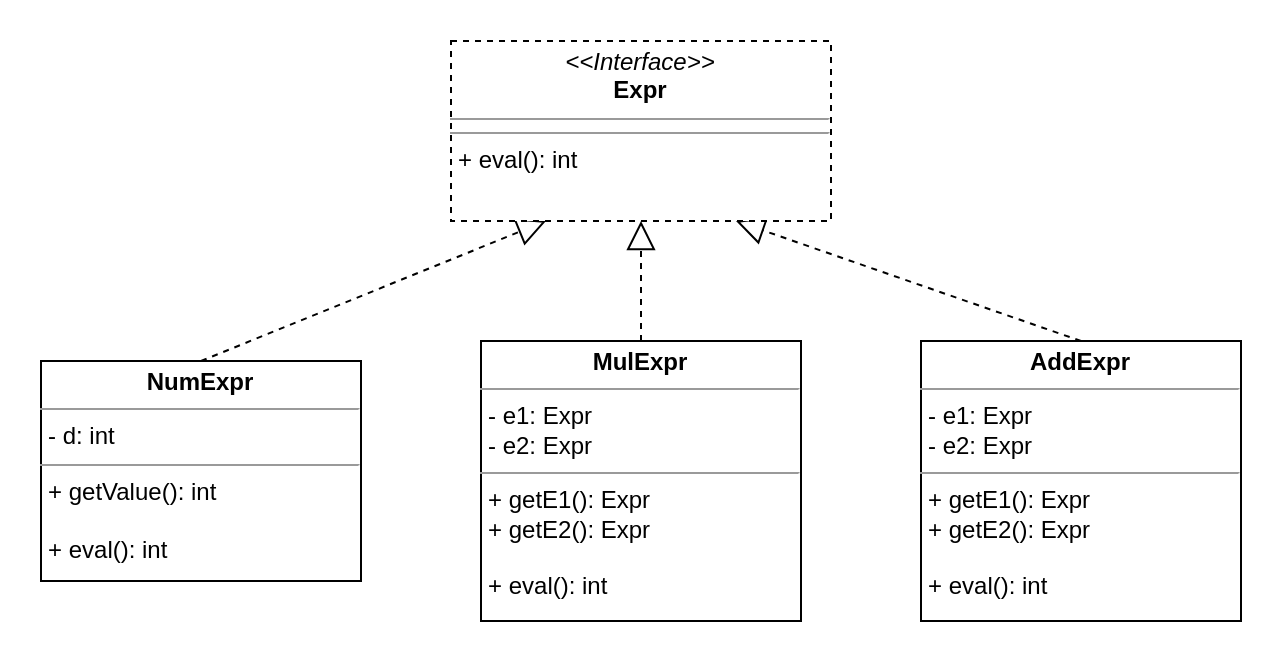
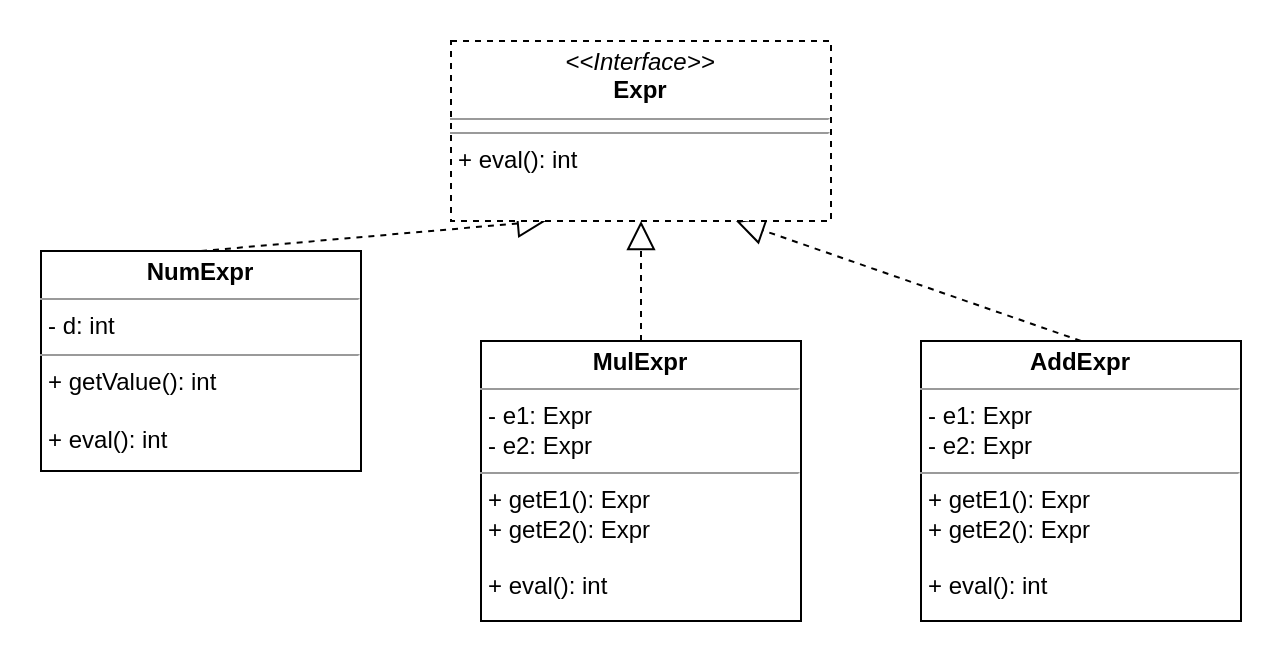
(201, 471) -> (201, 361)
